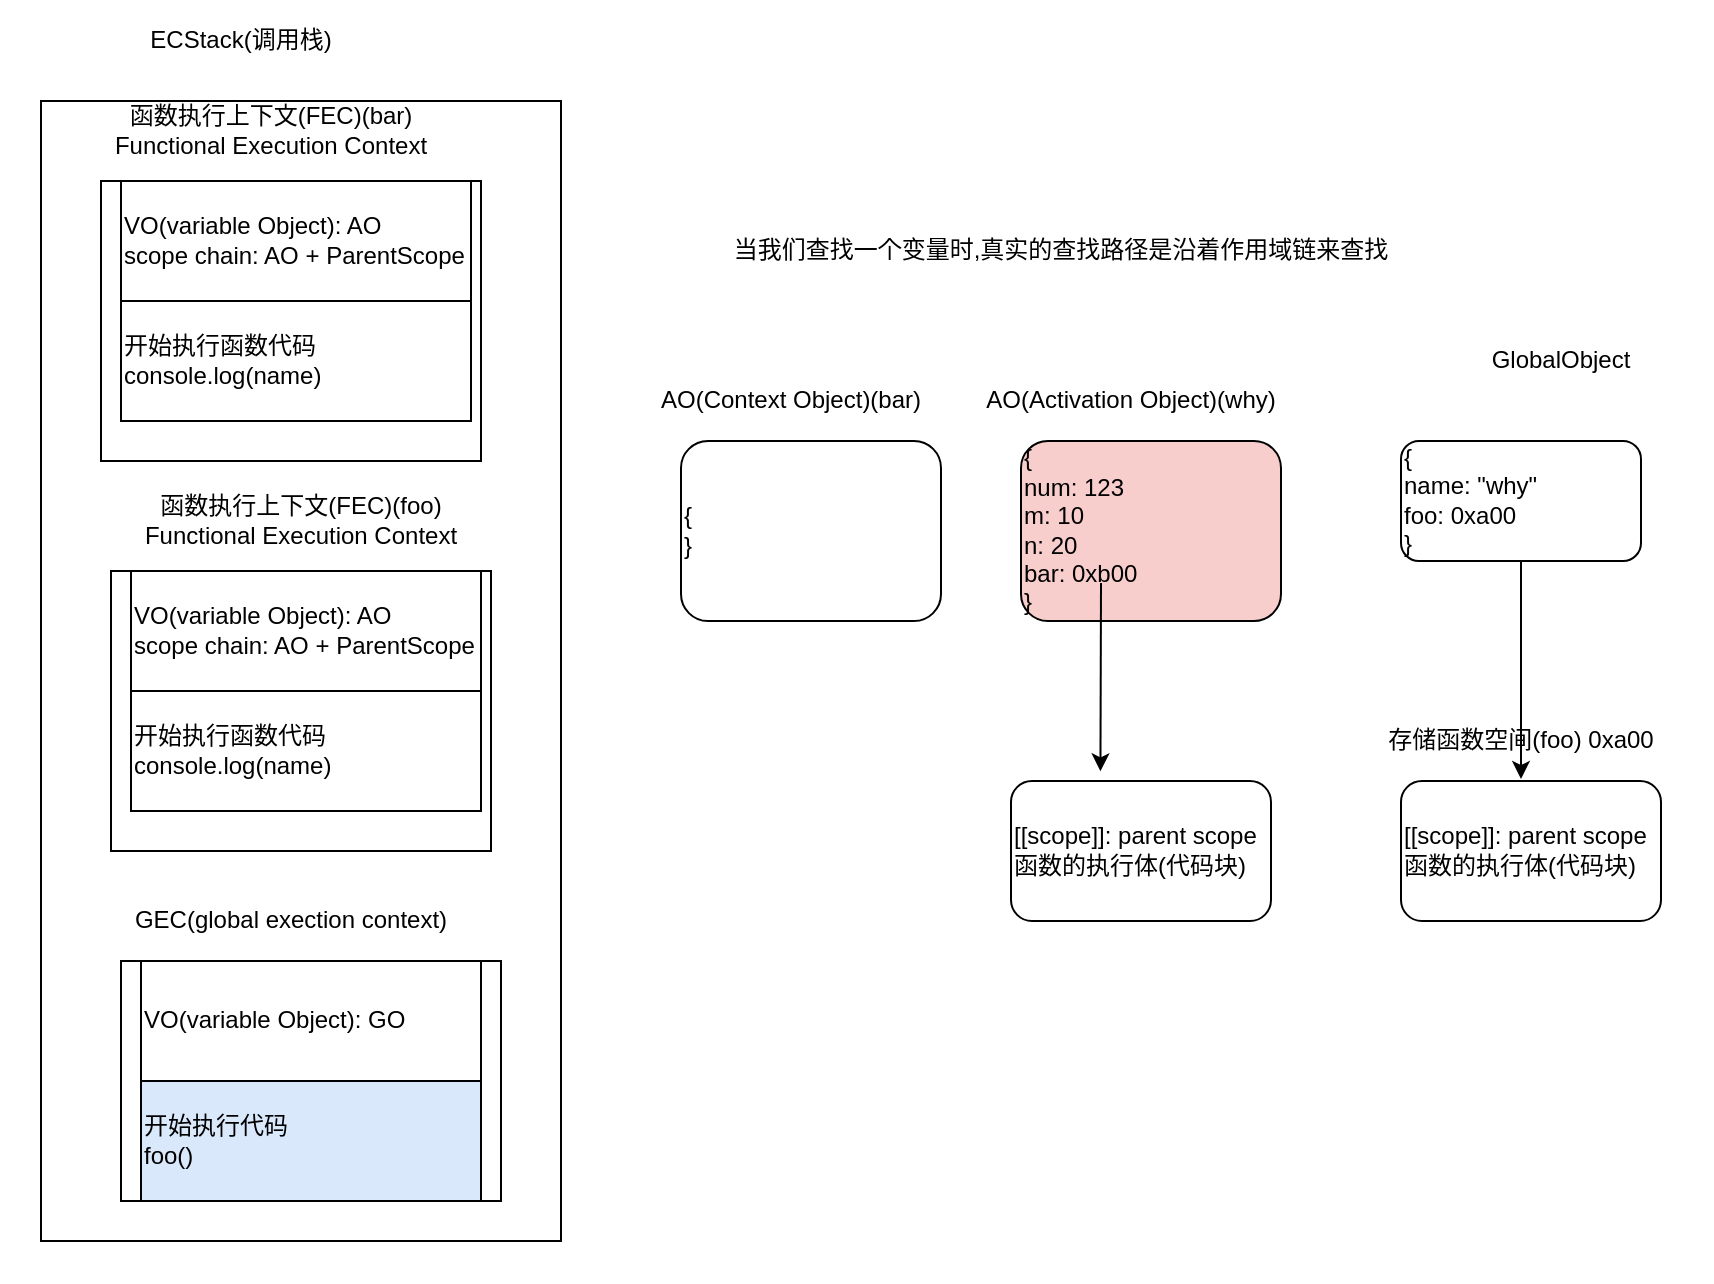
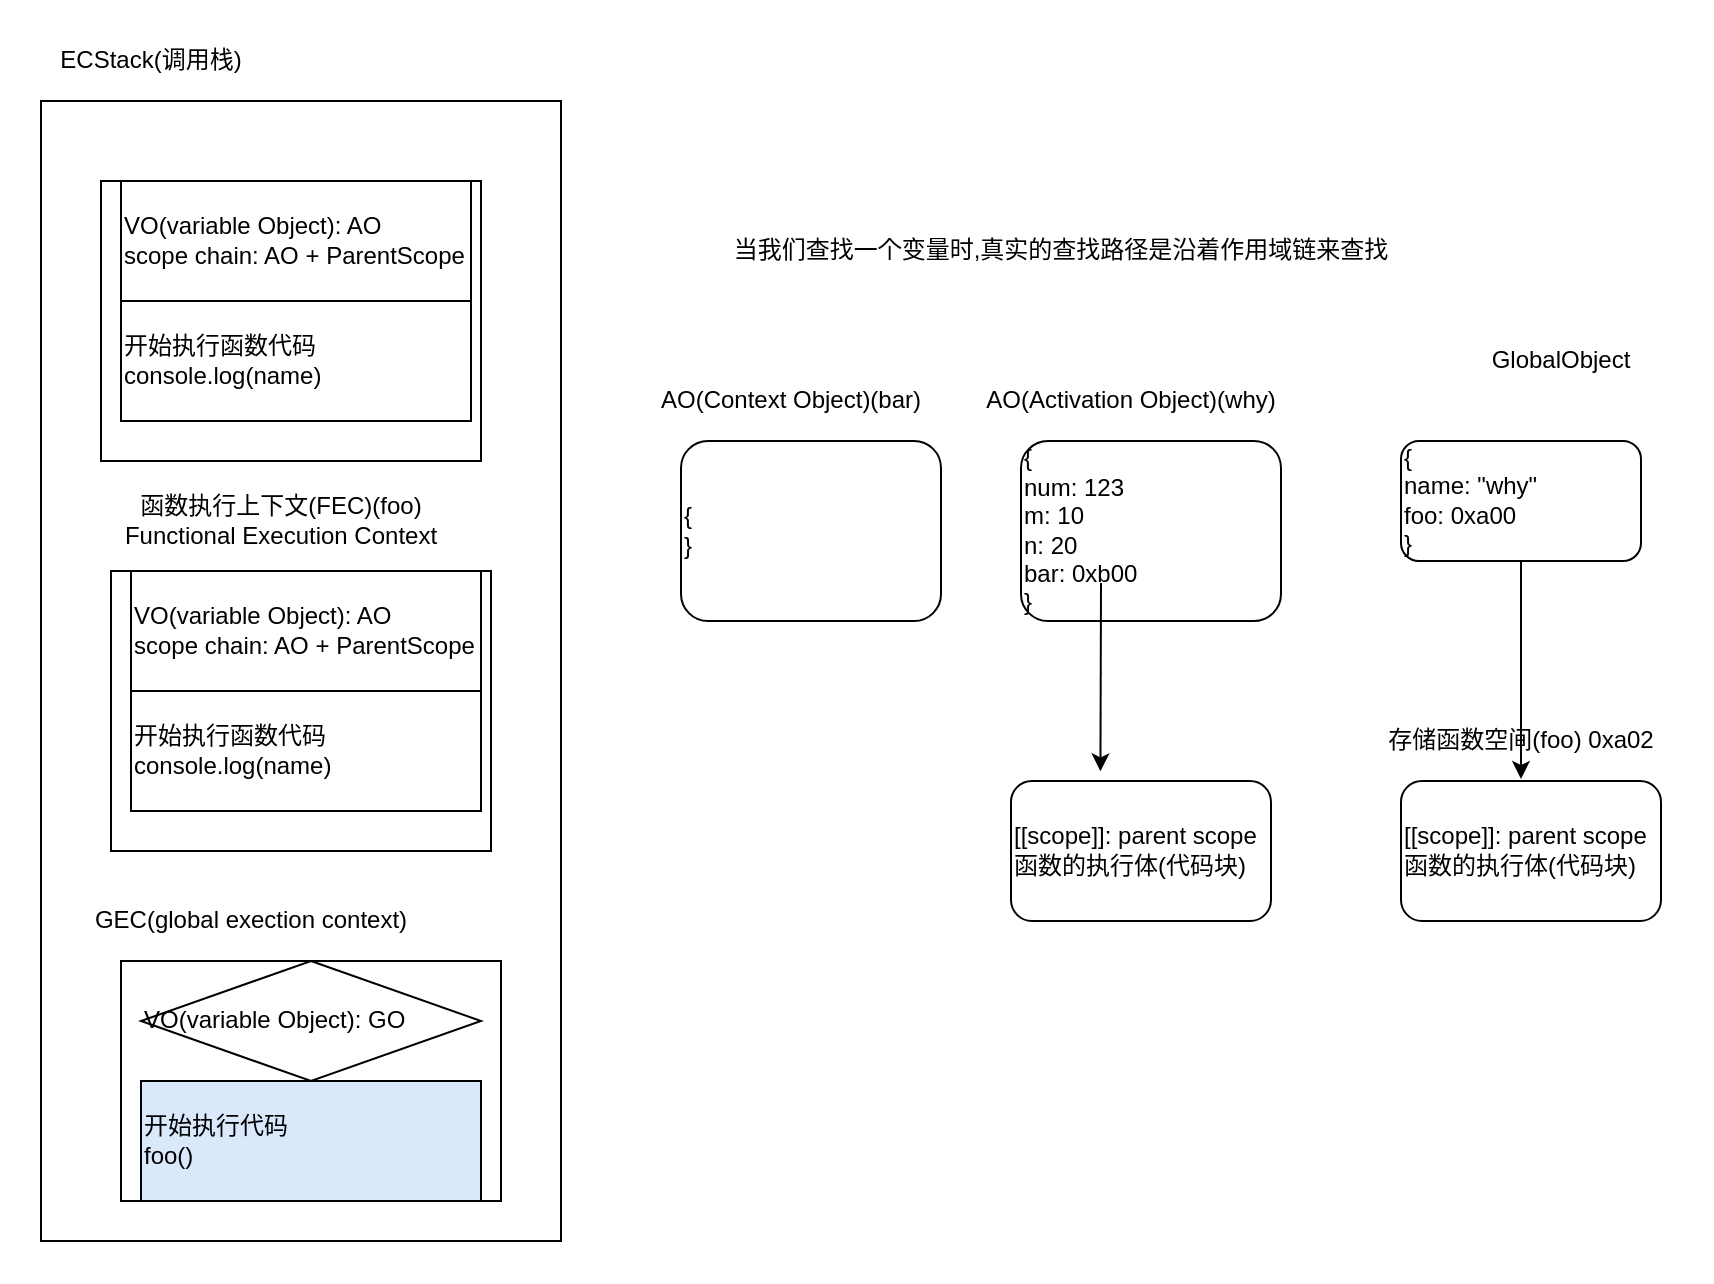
(241, 41) -> (151, 61)
(271, 131) -> none
(301, 521) -> (281, 521)
(1151, 531) -> (1151, 531)
(1522, 741) -> (1522, 741)
(291, 921) -> (251, 921)
(311, 1021) -> (311, 1021)
